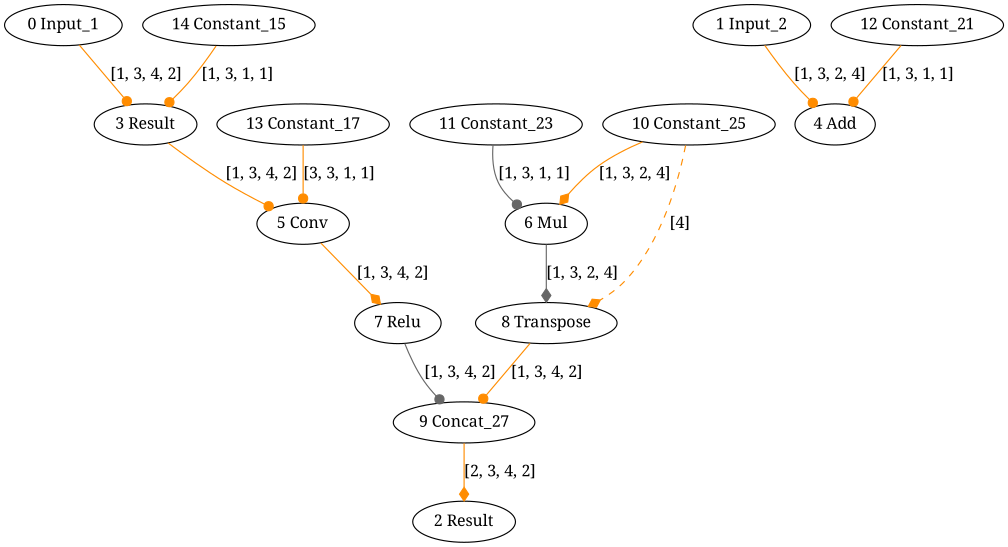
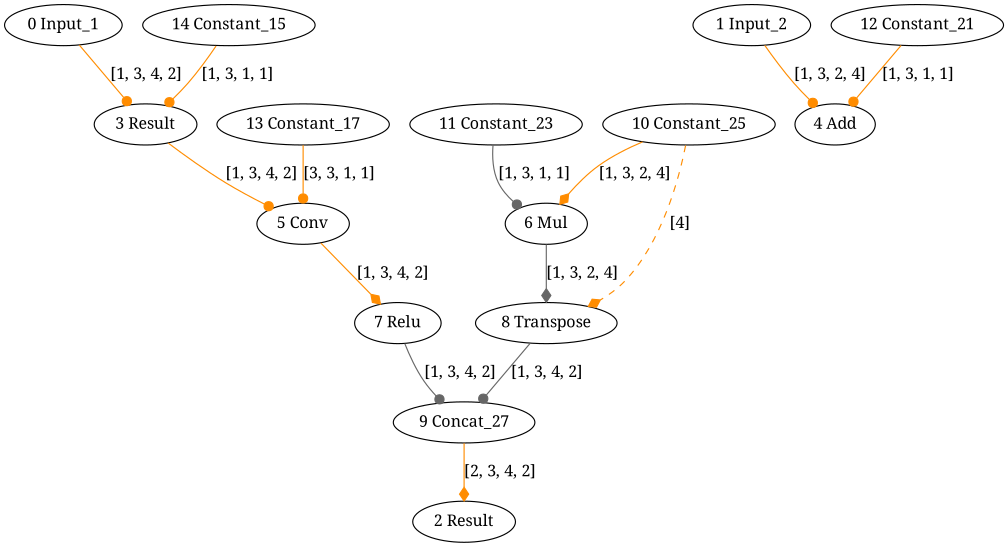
(508, 369) -> (508, 369)
